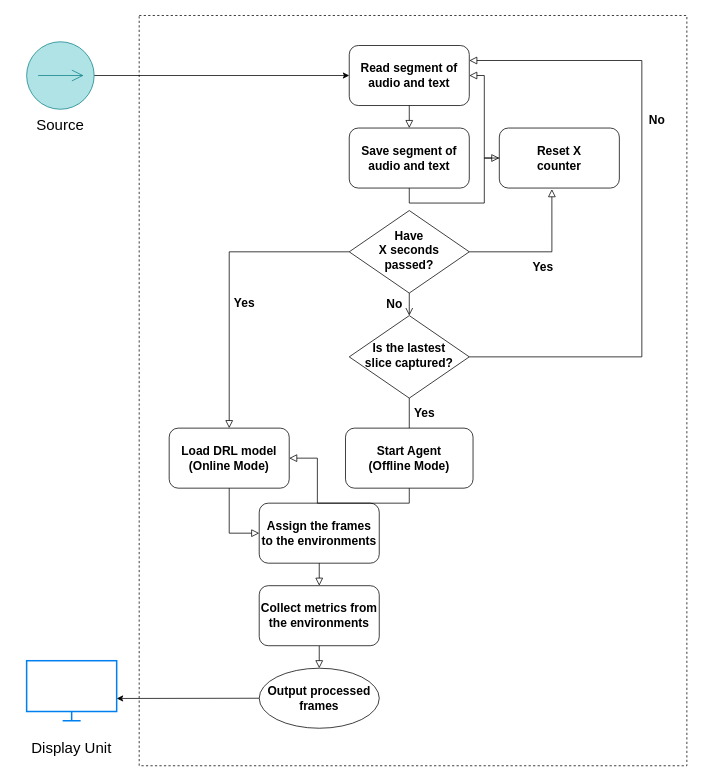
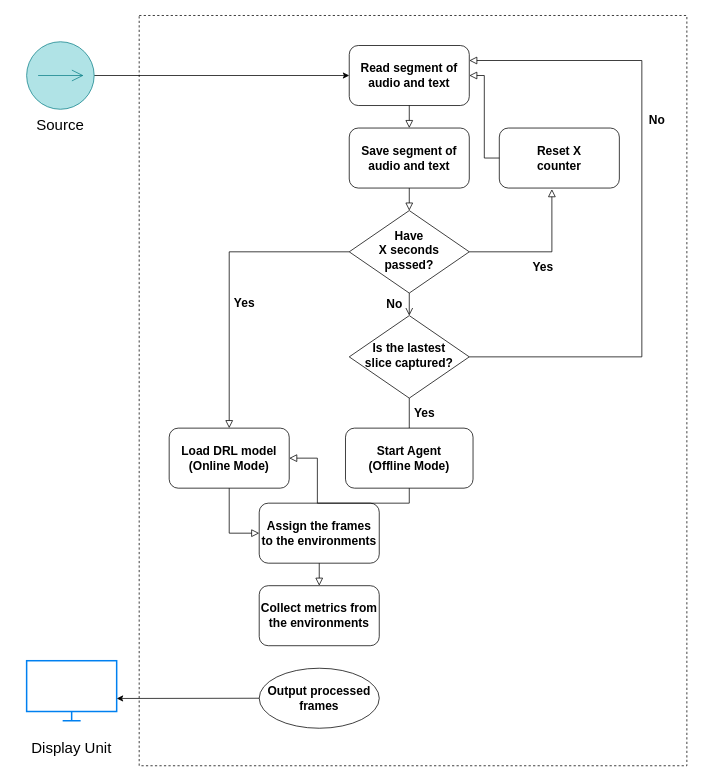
(467, 203) -> (409, 201)
(319, 653) -> none
